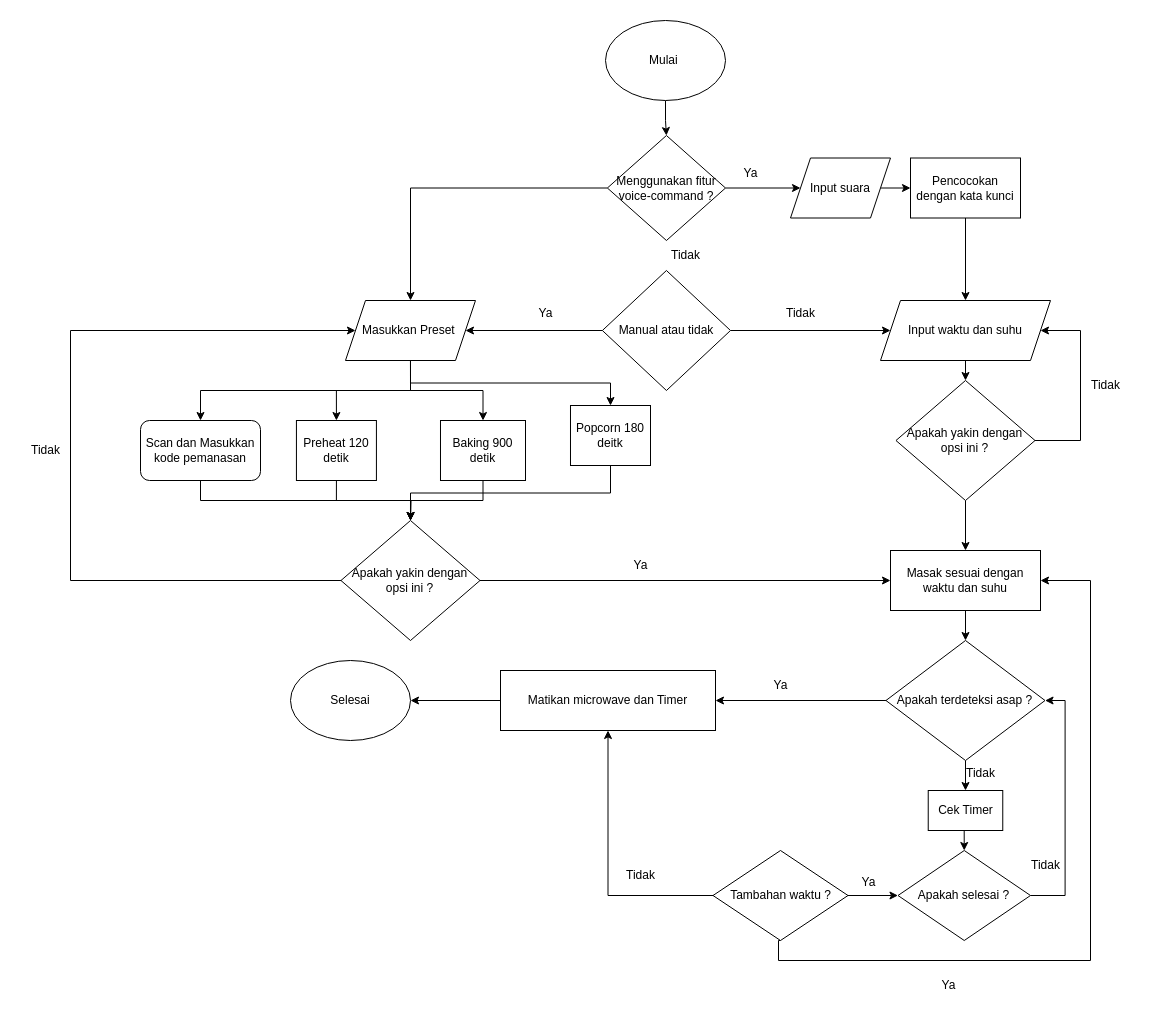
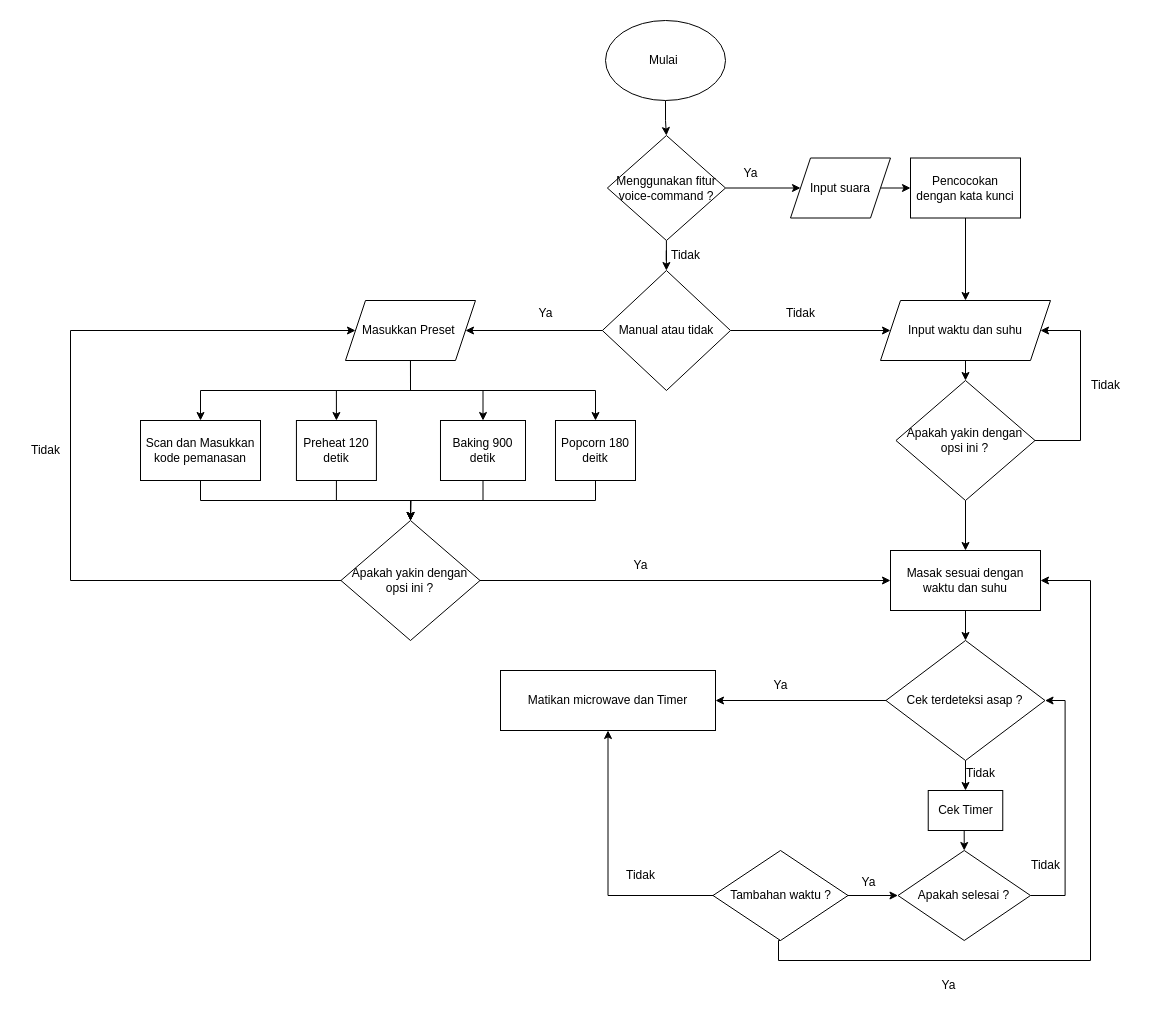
(456, 188) -> (666, 260)
(610, 436) -> (595, 451)
(201, 451) -> (201, 451)
(351, 701) -> none
(459, 701) -> none
(965, 701) -> (965, 701)
